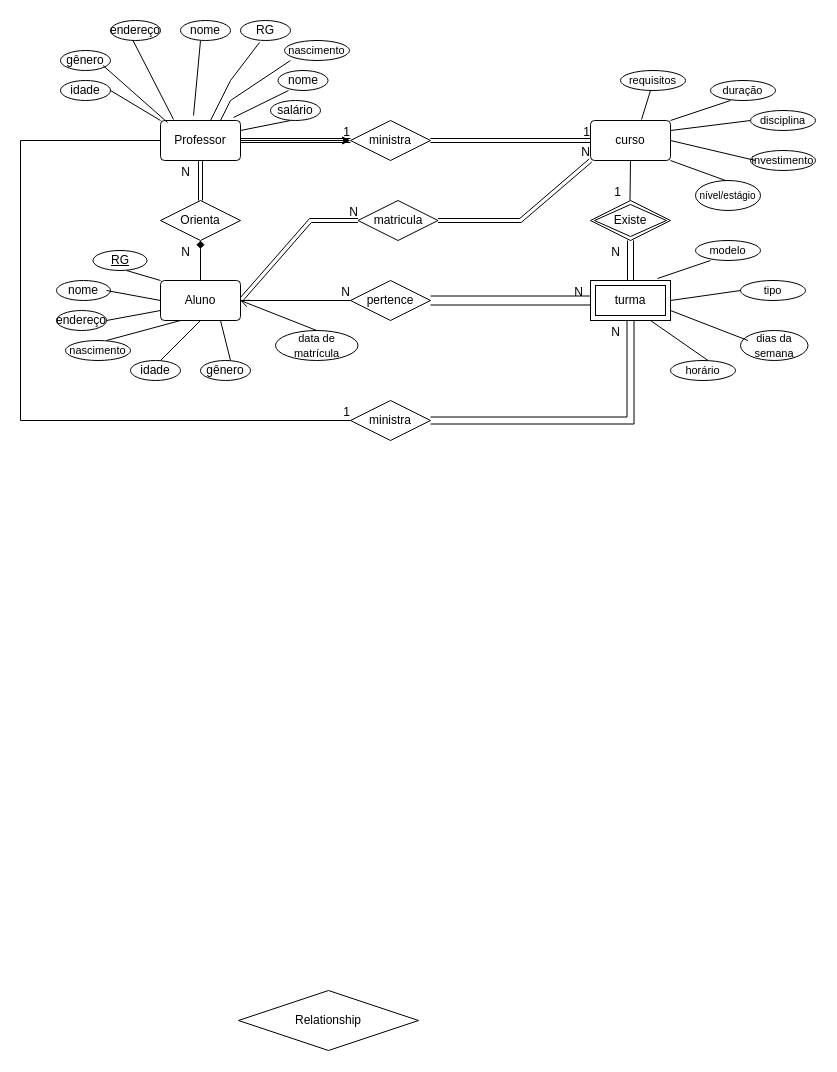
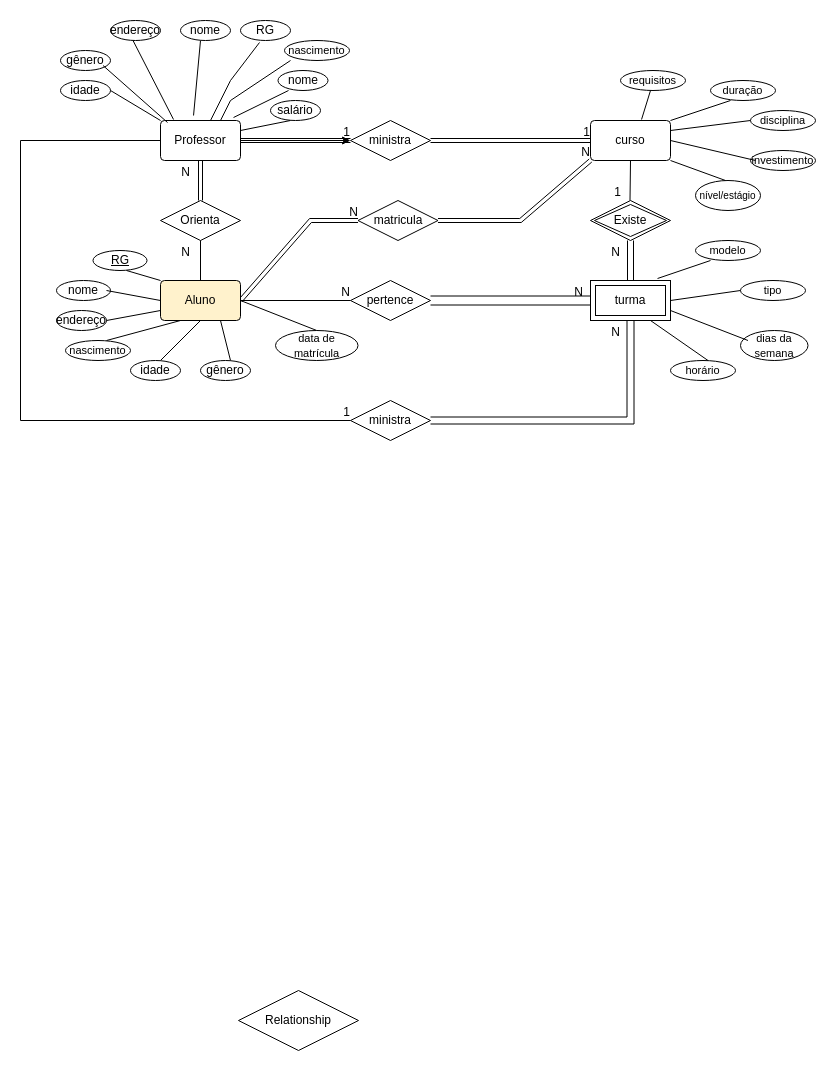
(201, 249) -> (201, 245)
(201, 301) -> (201, 301)
(246, 303) -> (246, 303)
(329, 1021) -> (299, 1021)
